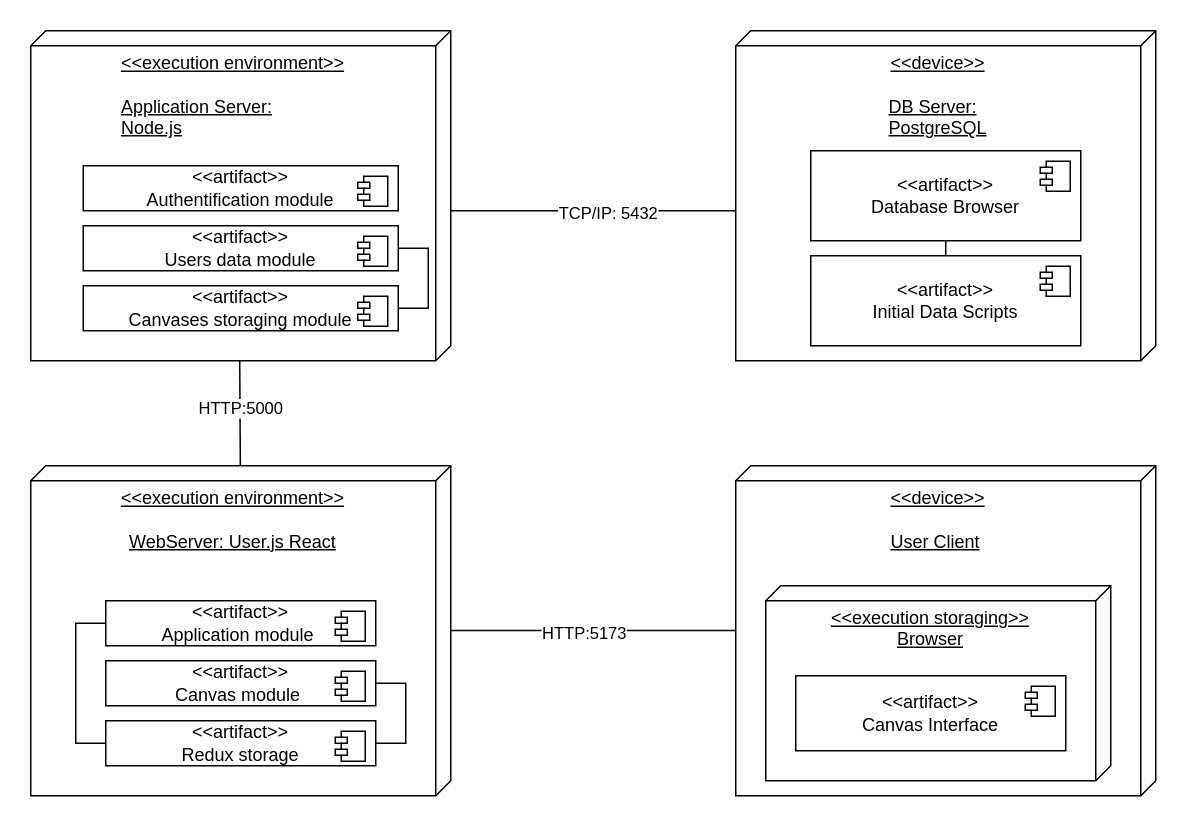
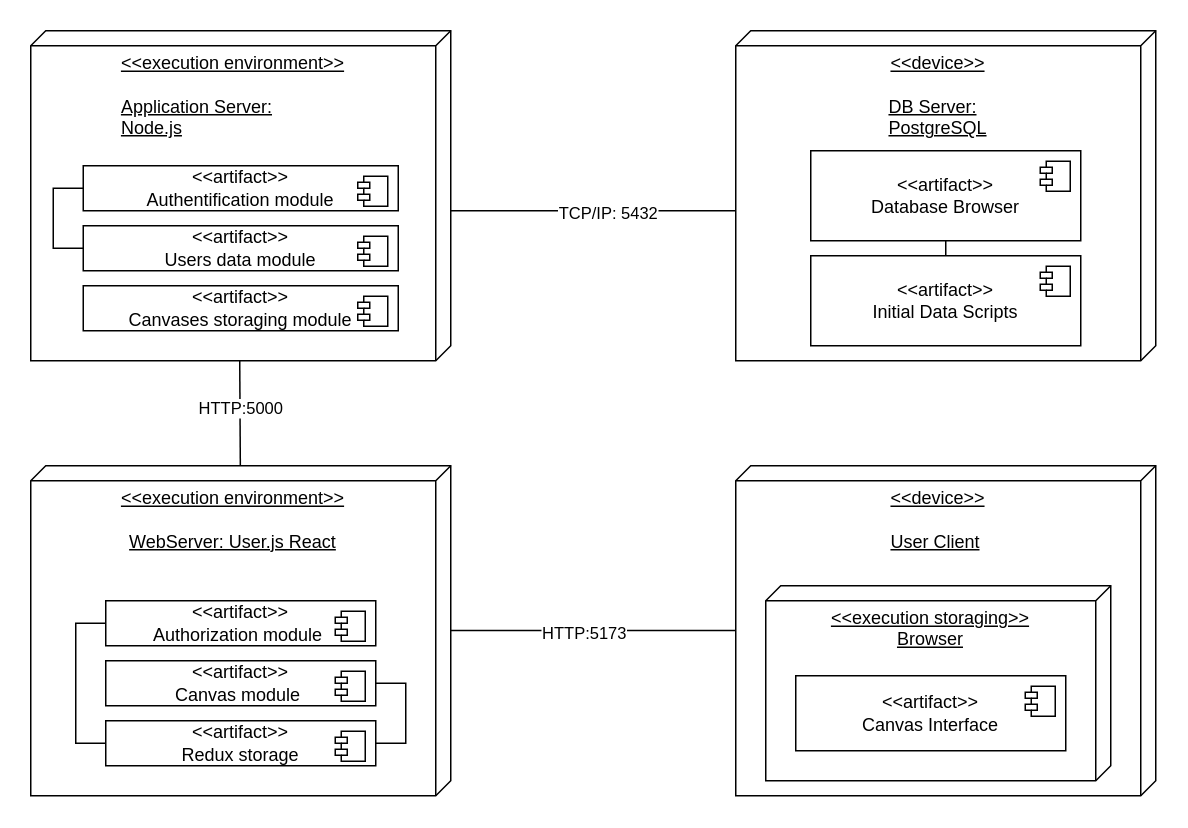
none -> (53, 218)
(428, 278) -> none
(241, 623) -> (241, 623)
